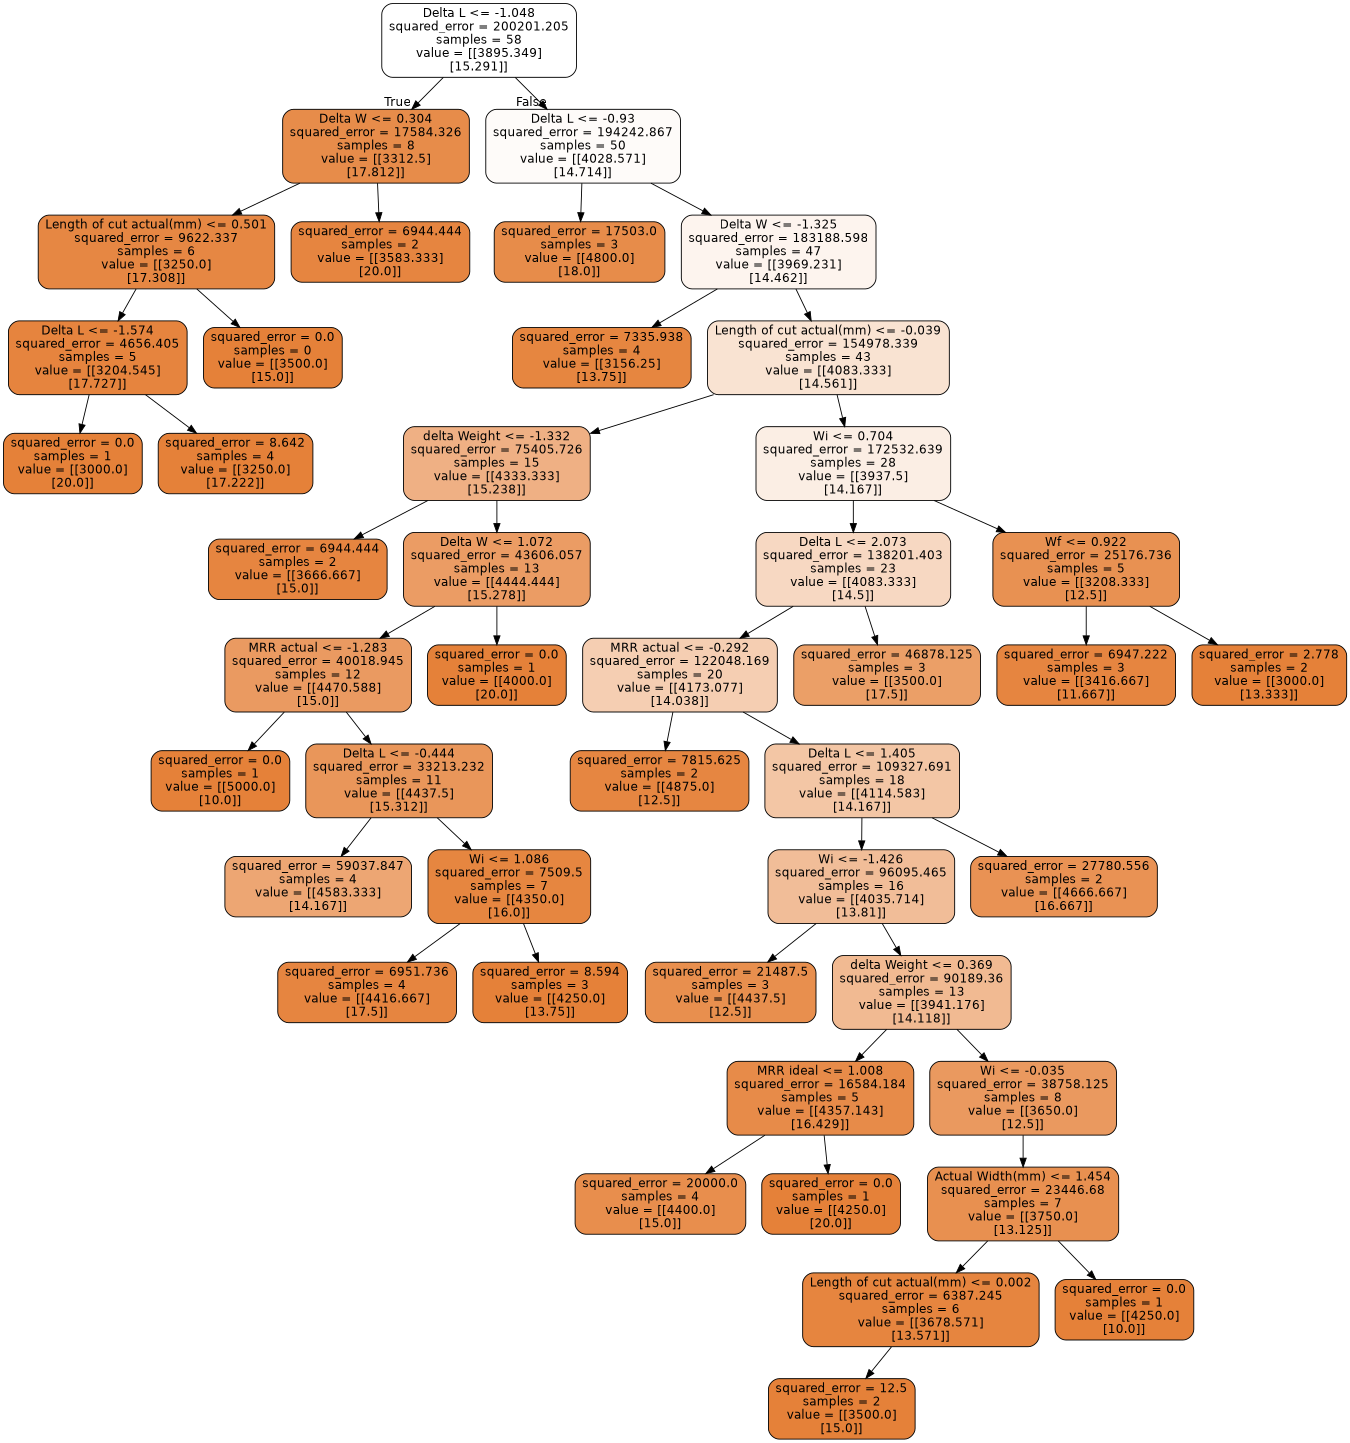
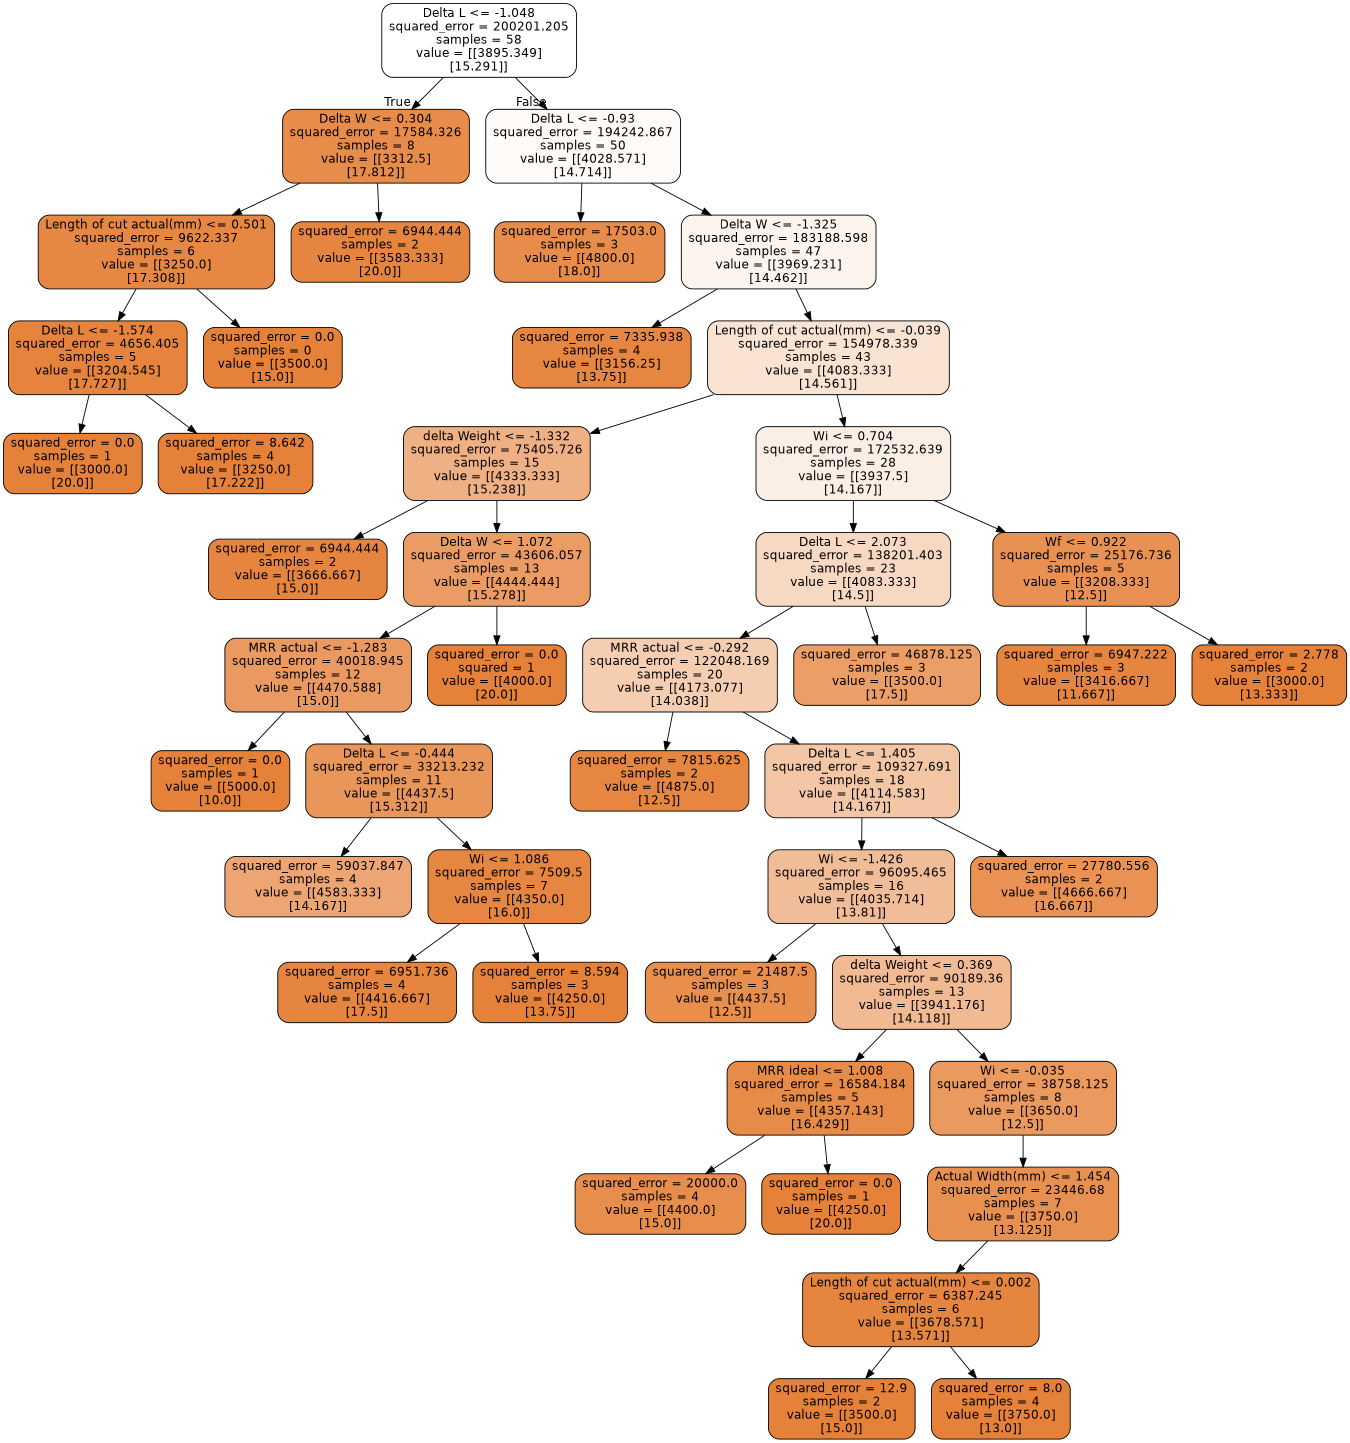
(497, 675) -> (497, 675)
(1124, 1310) -> none
(842, 1409) -> (842, 1409)
none -> (1001, 1409)
